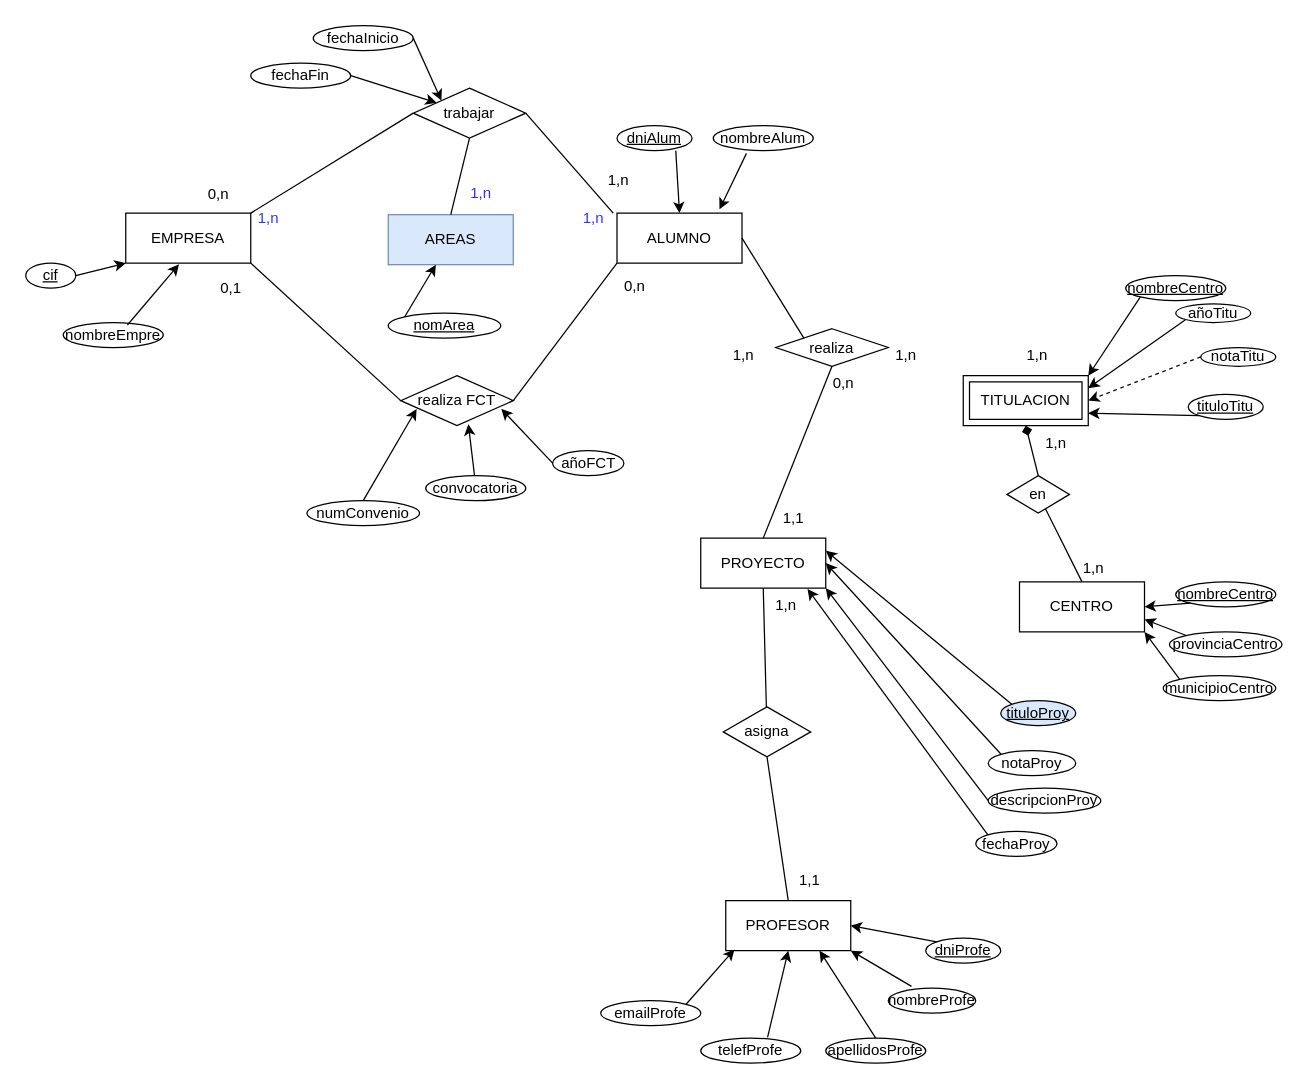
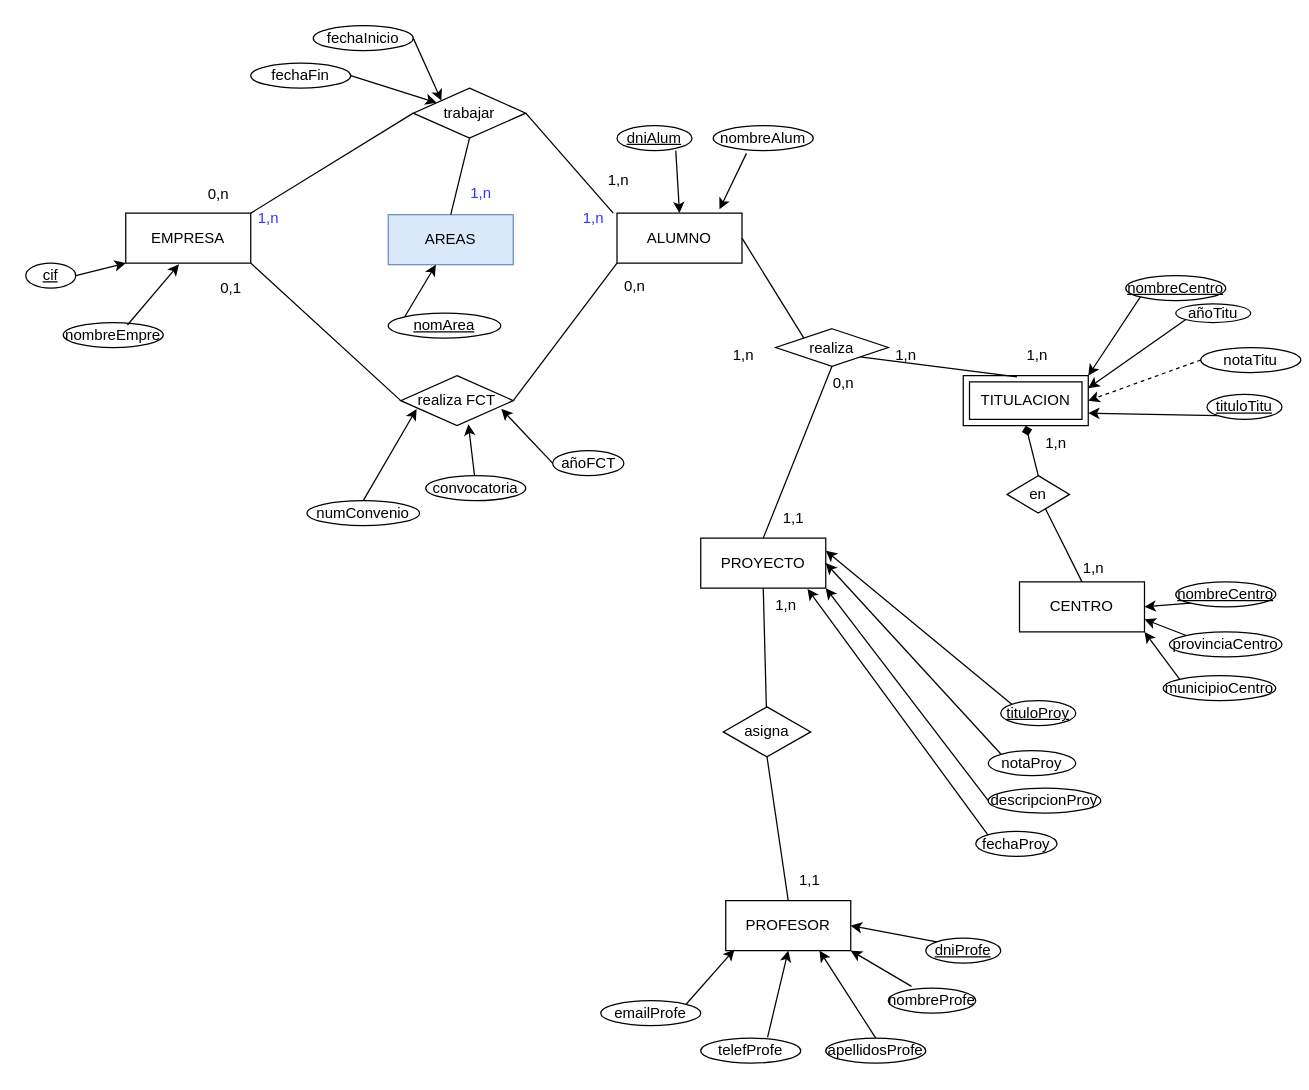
(1238, 357) -> (1251, 360)
none -> (938, 367)
(1226, 407) -> (1244, 407)
(1038, 713) -> (1038, 713)
